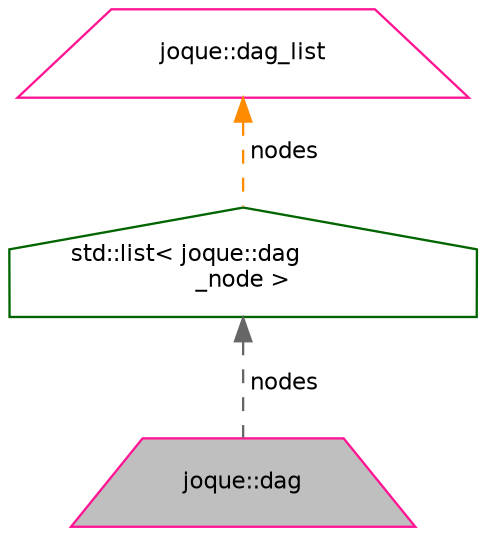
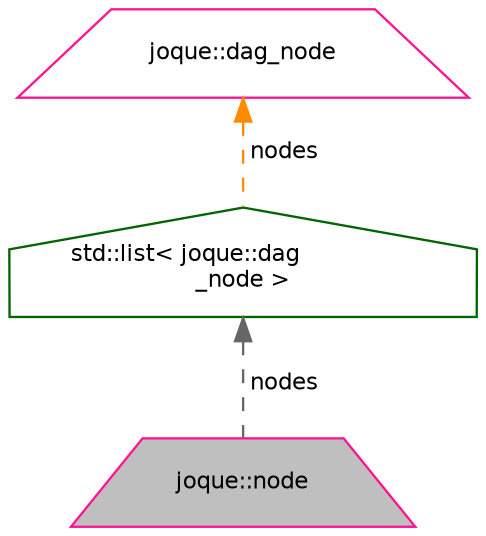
(243, 54) -> (243, 54)
(243, 483) -> (243, 483)
